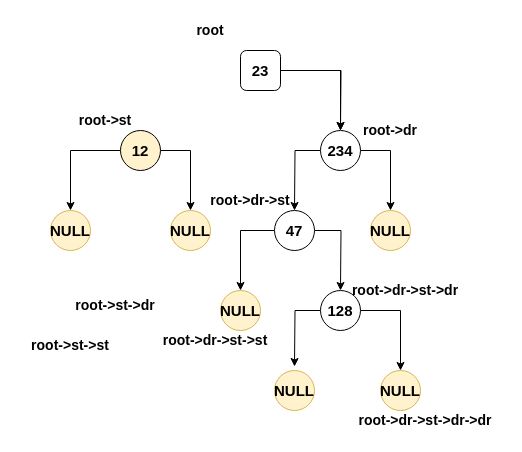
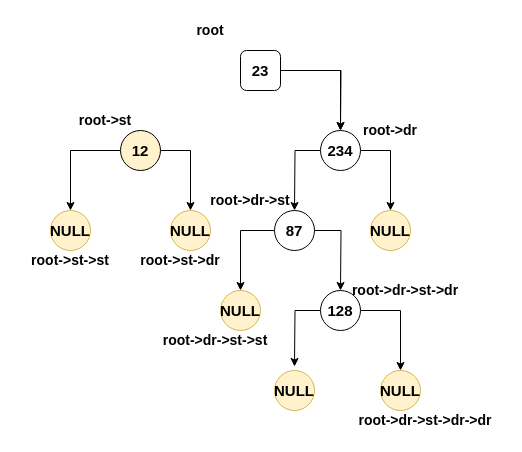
(295, 231) -> (295, 231)
(116, 306) -> (181, 261)
(71, 346) -> (71, 261)
